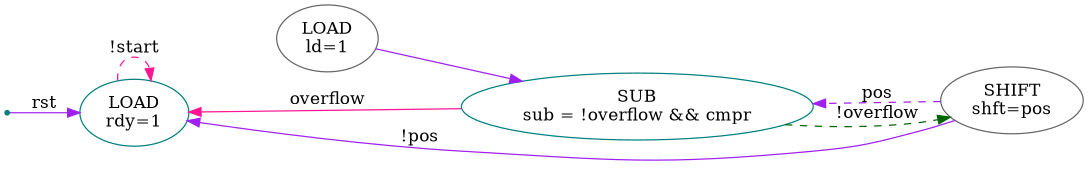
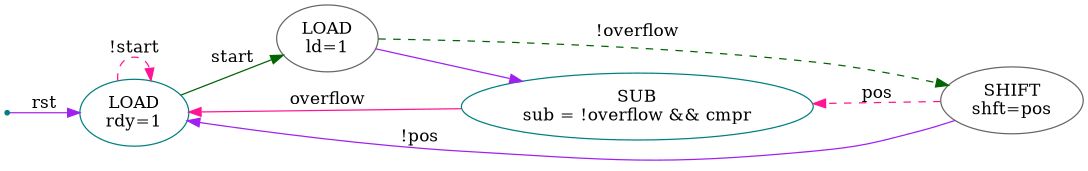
none -> (226, 77)
(883, 102) -> (883, 102)
(862, 126) -> (658, 49)
